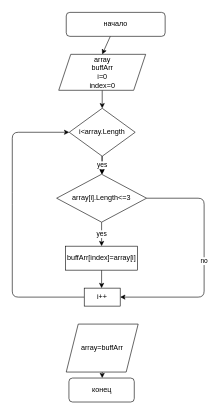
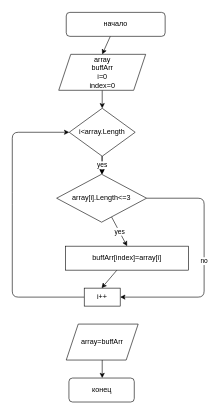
(102, 258) -> (127, 258)
(102, 348) -> (102, 342)
